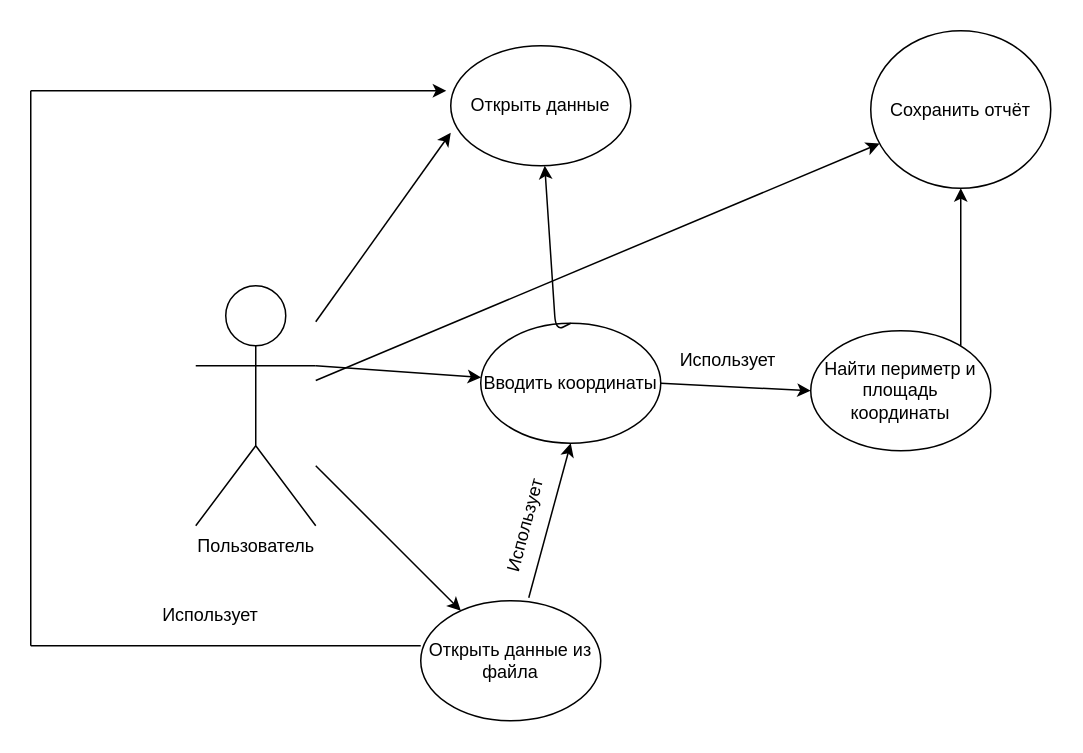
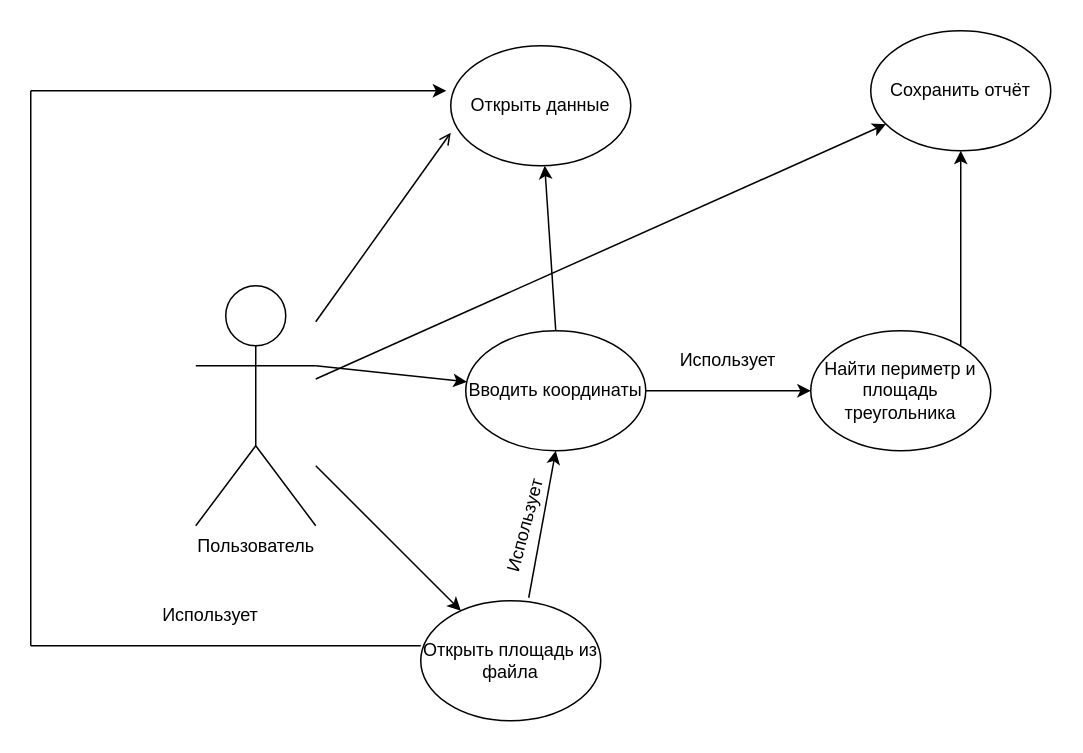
(961, 110) -> (961, 91)
(444, 142) -> (445, 140)
(571, 383) -> (556, 391)
(901, 391) -> (901, 391)
(511, 661) -> (511, 661)
